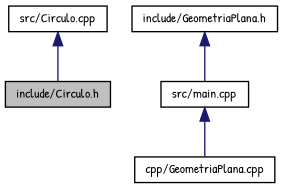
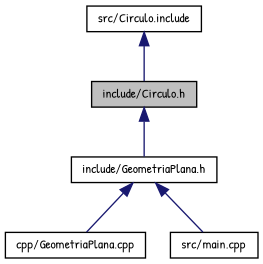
(58, 19) -> (144, 19)
none -> (144, 139)
(205, 139) -> (105, 213)
